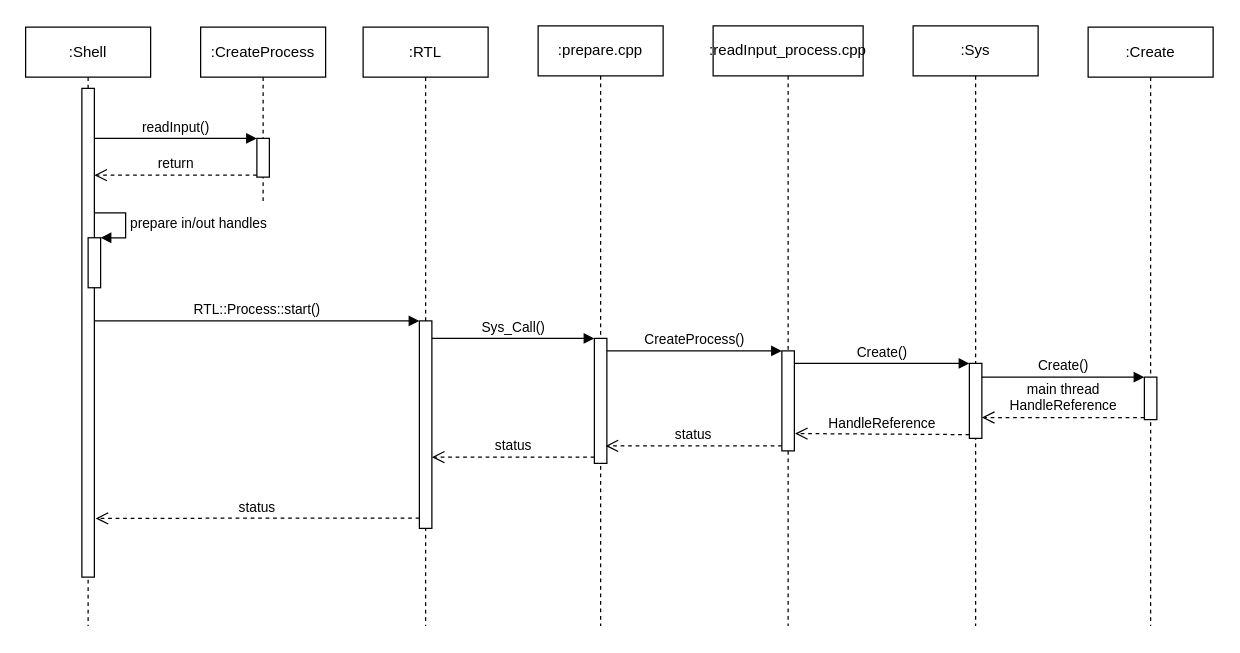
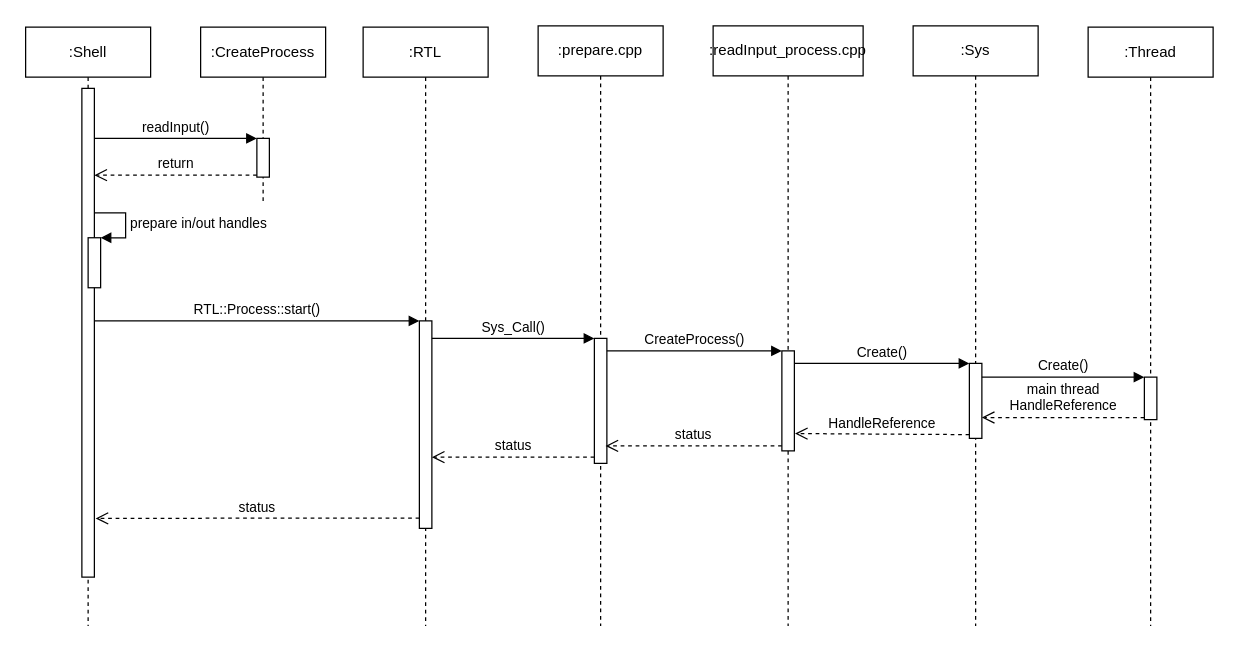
(1151, 52) -> (1151, 52)
